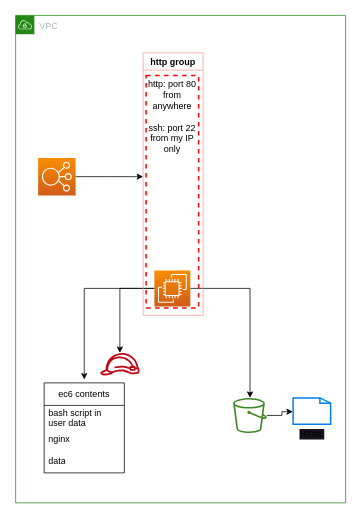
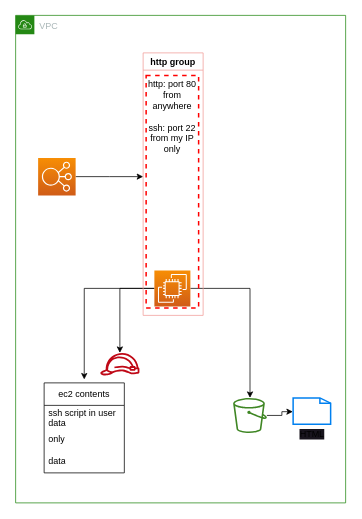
(84, 394) -> (84, 394)
(85, 417) -> (85, 417)
(60, 439) -> (57, 439)
